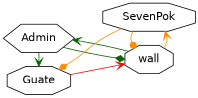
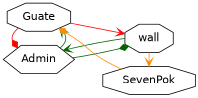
none -> (14, 33)
(131, 37) -> none
